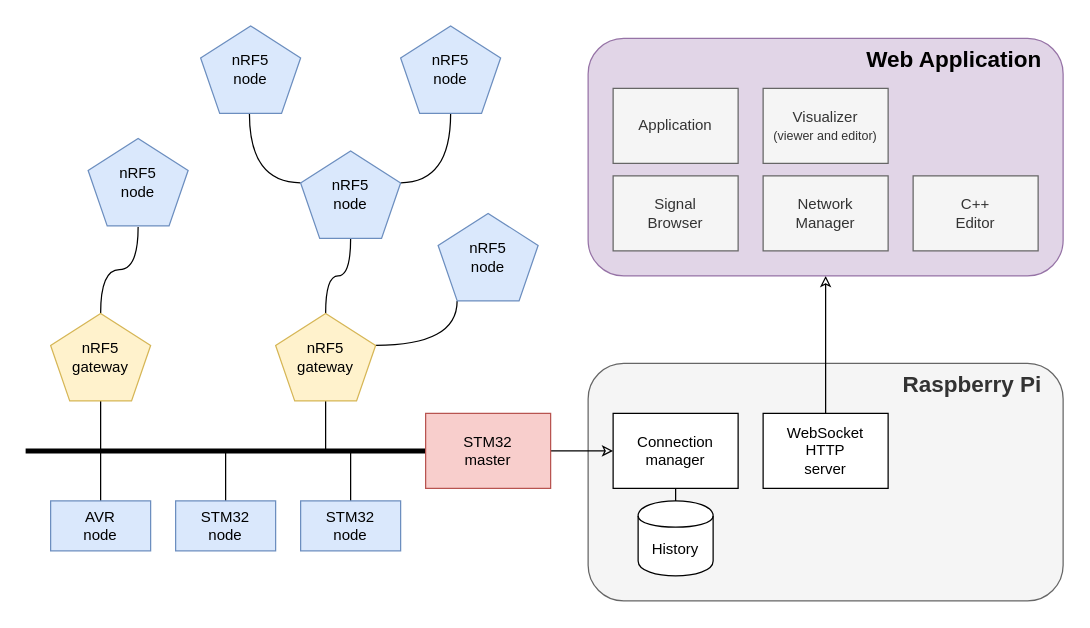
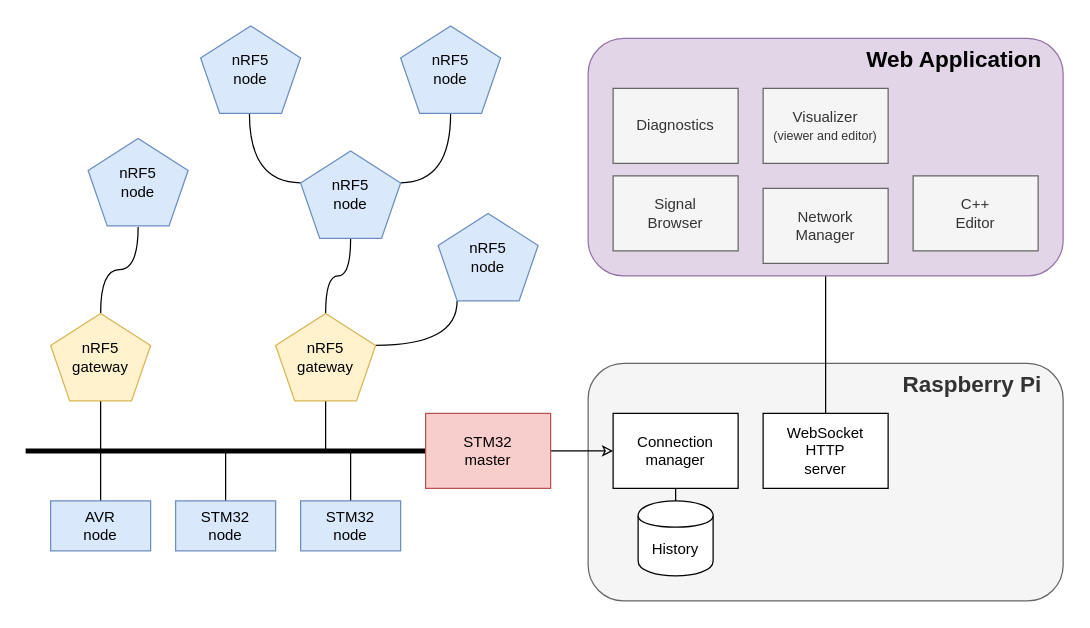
(676, 126) -> (676, 126)
(826, 213) -> (826, 226)
(826, 286) -> (826, 282)
